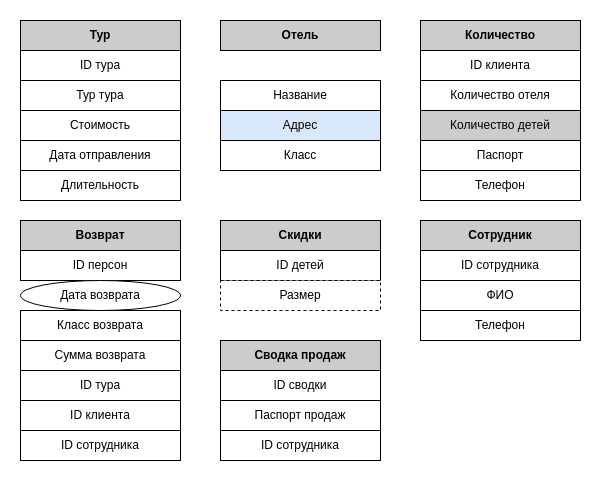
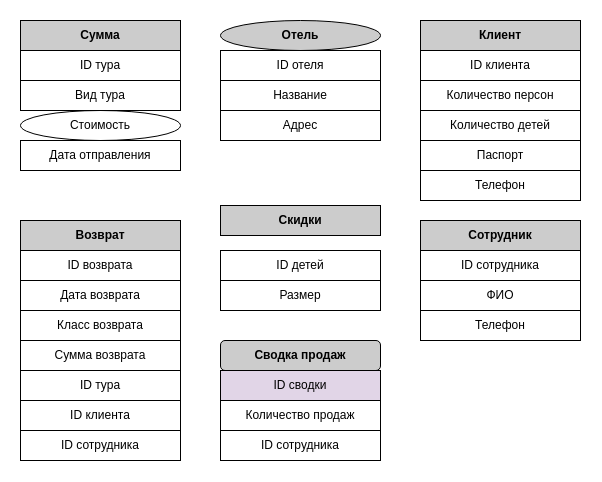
(101, 36) -> (101, 36)
(301, 36) -> (301, 36)
(501, 36) -> (501, 36)
none -> (301, 66)
(101, 96) -> (101, 96)
(501, 96) -> (501, 96)
(101, 126) -> (101, 126)
(301, 126) -> (301, 126)
(501, 126) -> (501, 126)
(301, 156) -> none
(101, 186) -> none
(301, 236) -> (301, 221)
(101, 266) -> (101, 266)
(101, 296) -> (101, 296)
(301, 296) -> (301, 296)
(301, 356) -> (301, 356)
(301, 386) -> (301, 386)
(301, 416) -> (301, 416)
